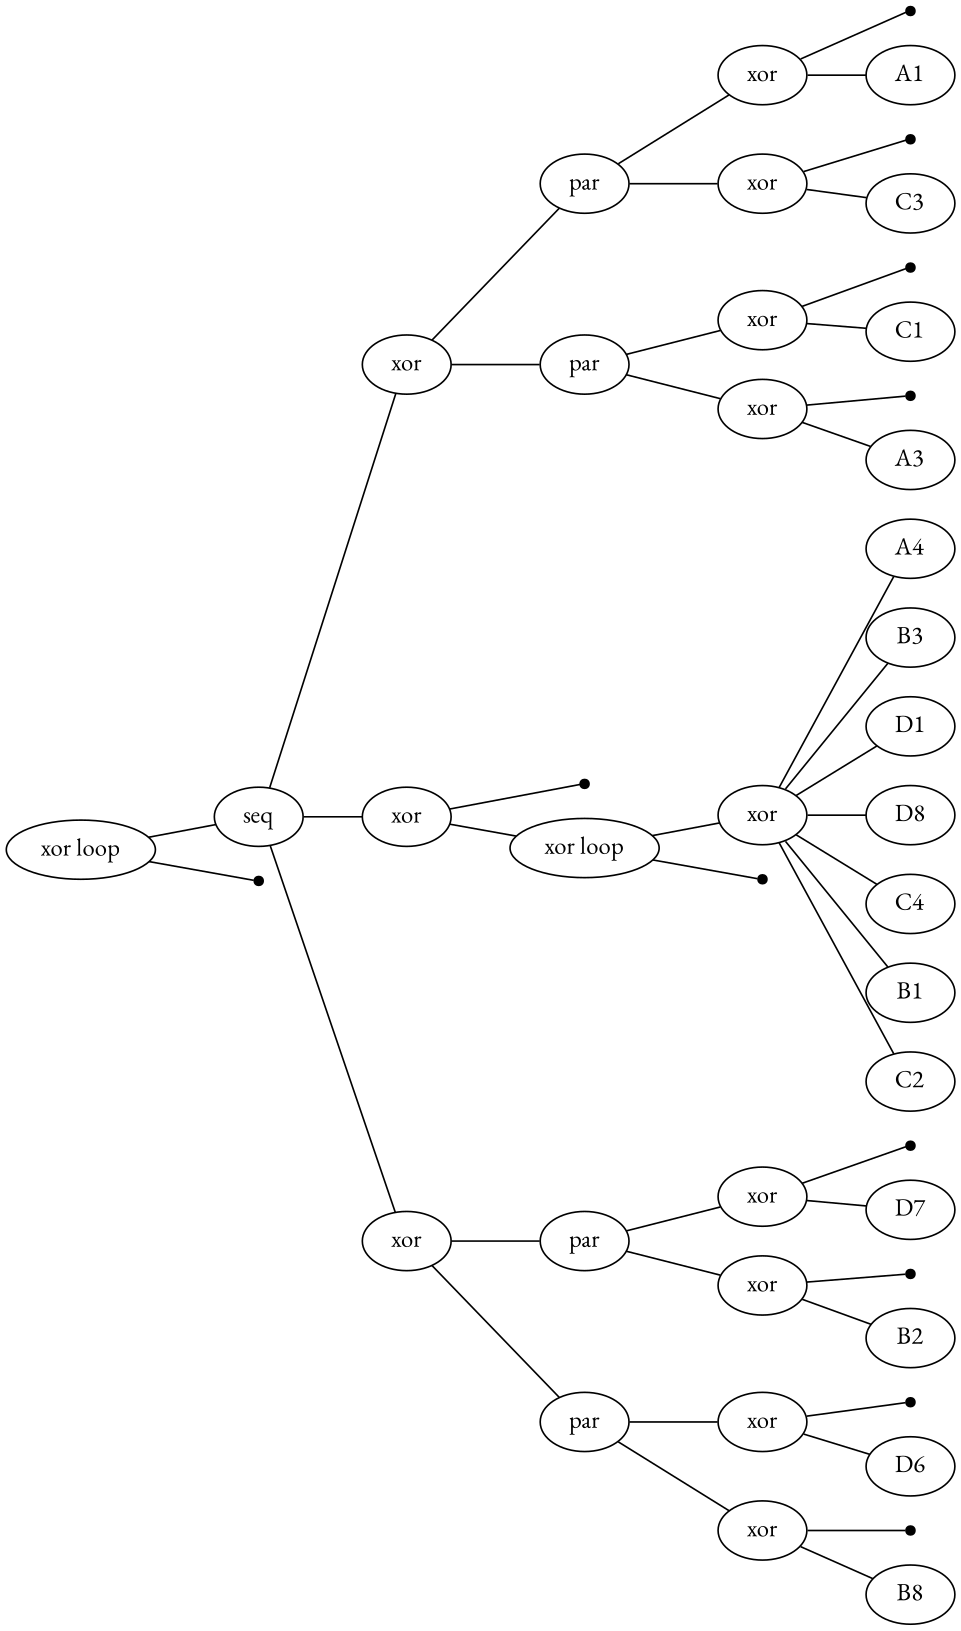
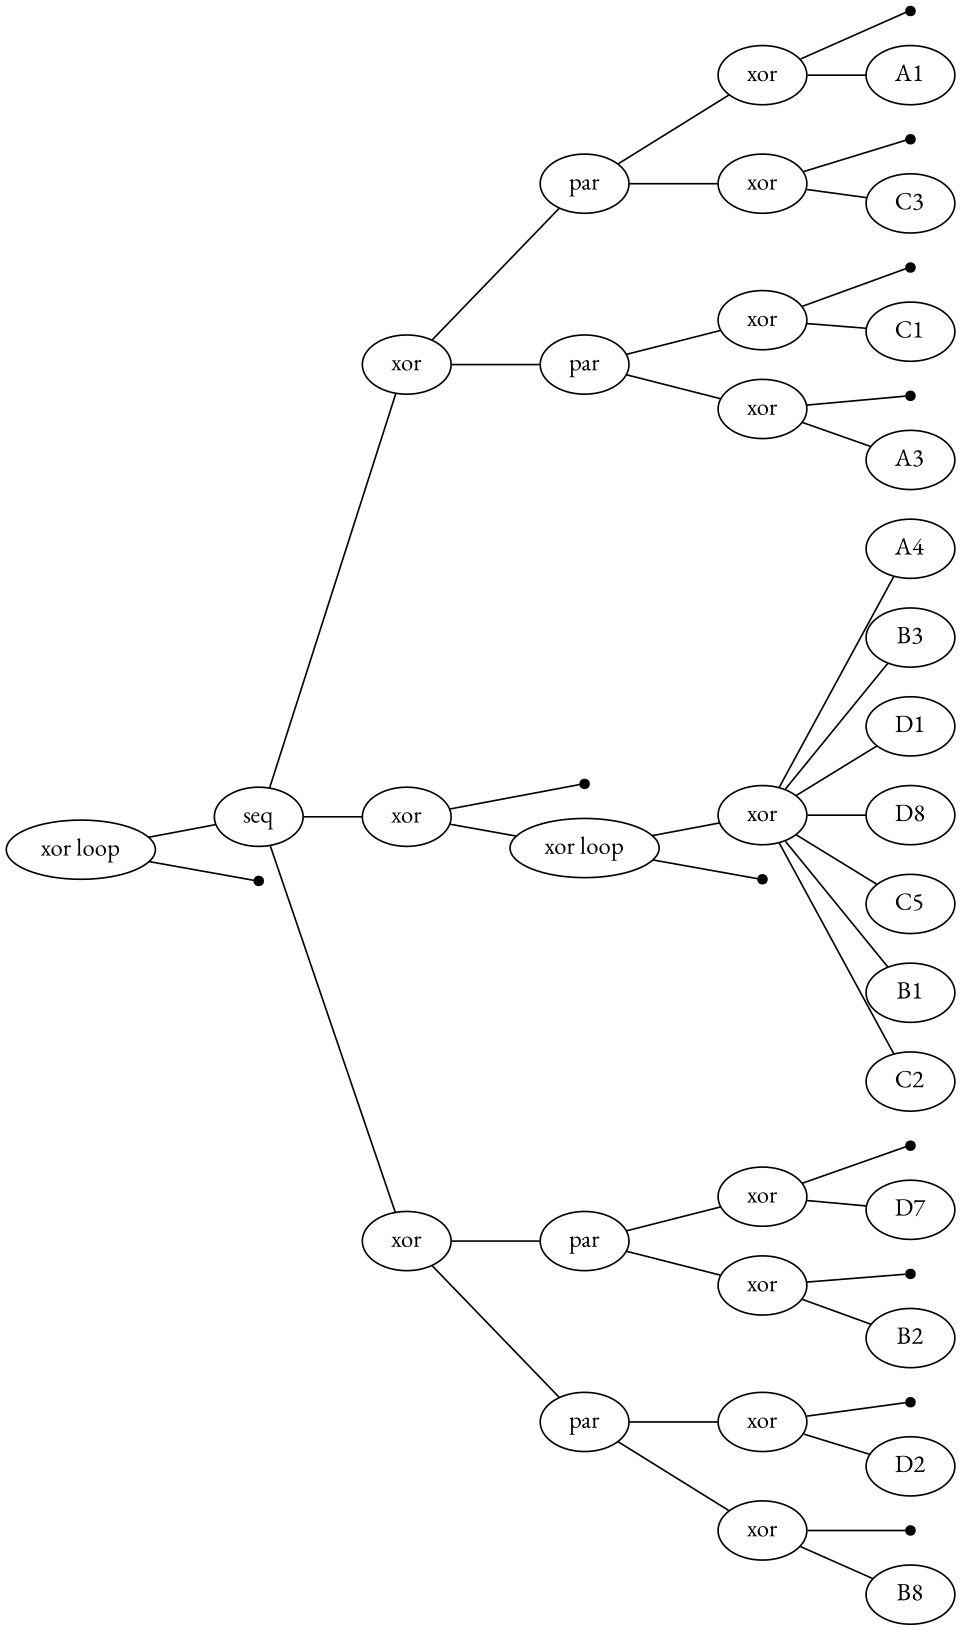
(910, 904) -> (910, 904)
(910, 1466) -> (910, 1466)
